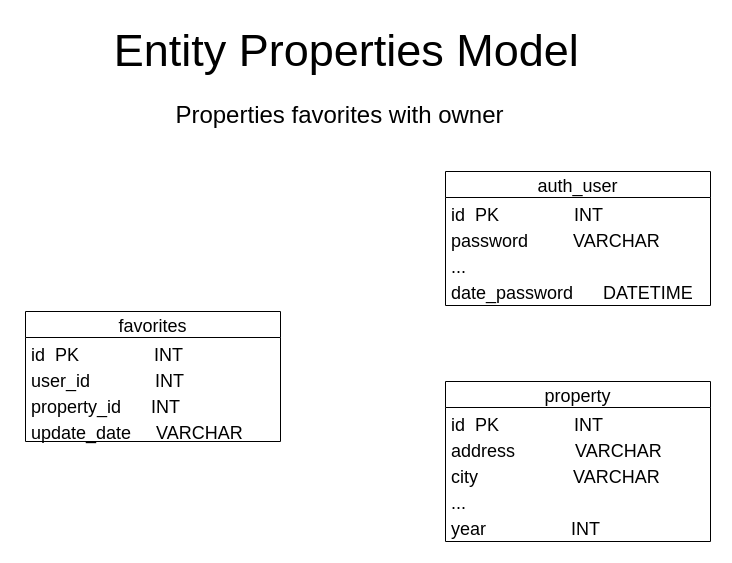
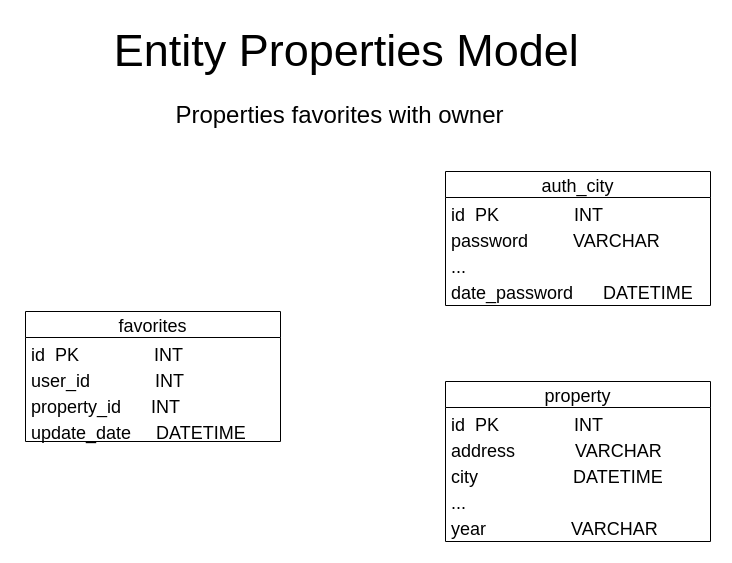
(578, 186) -> (578, 186)
(145, 433) -> (150, 433)
(598, 477) -> (603, 477)
(570, 529) -> (590, 529)
